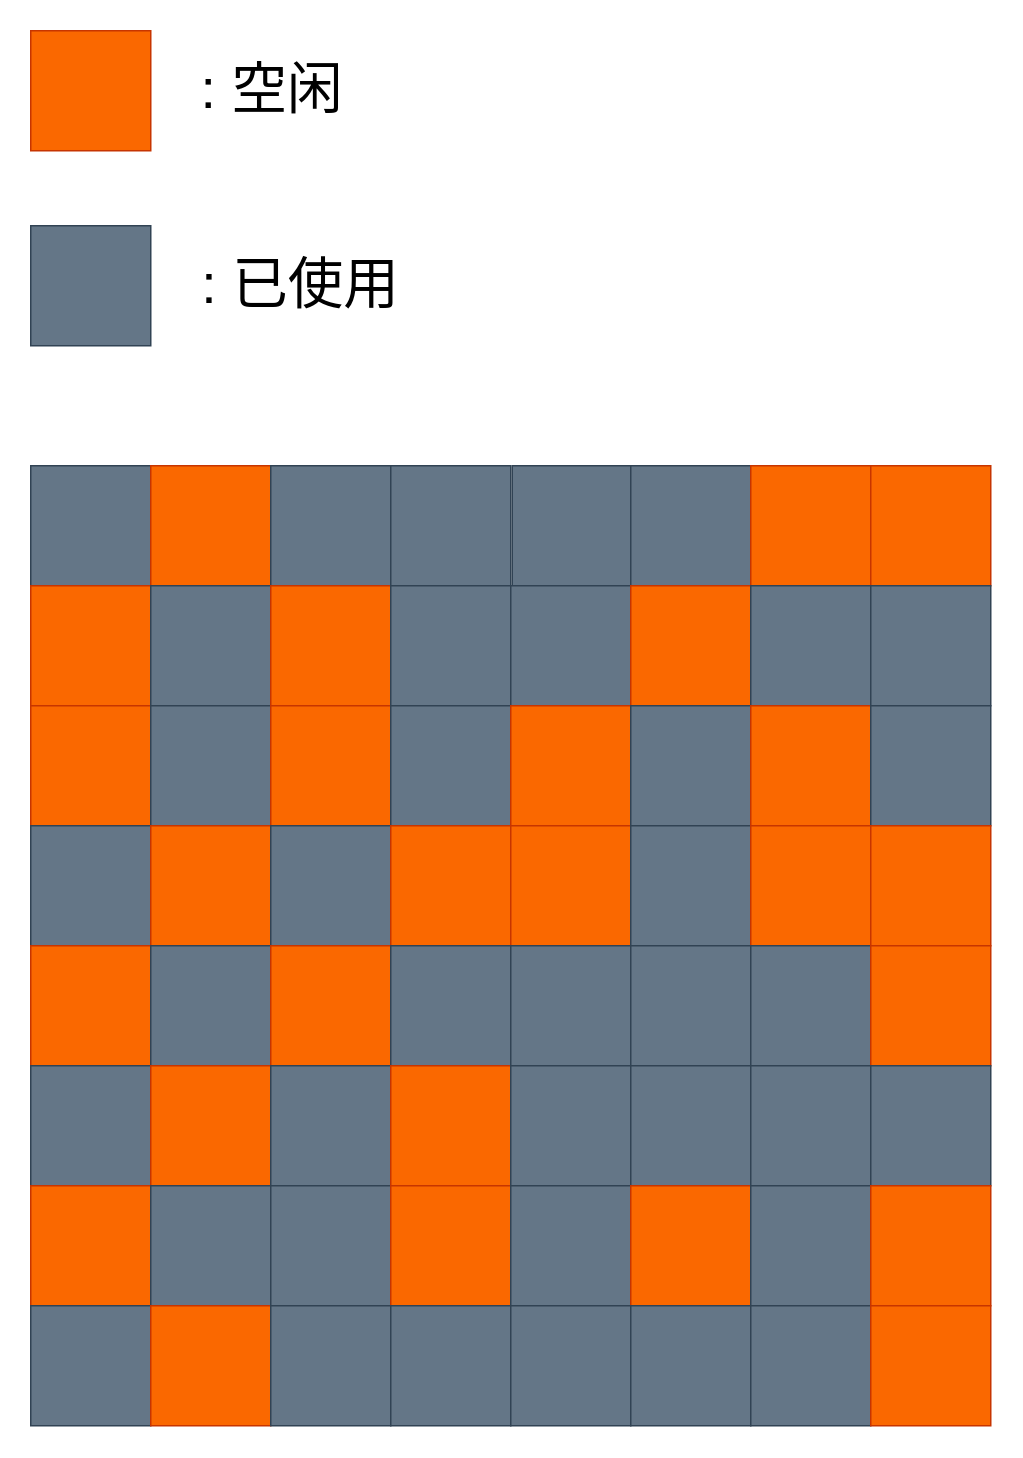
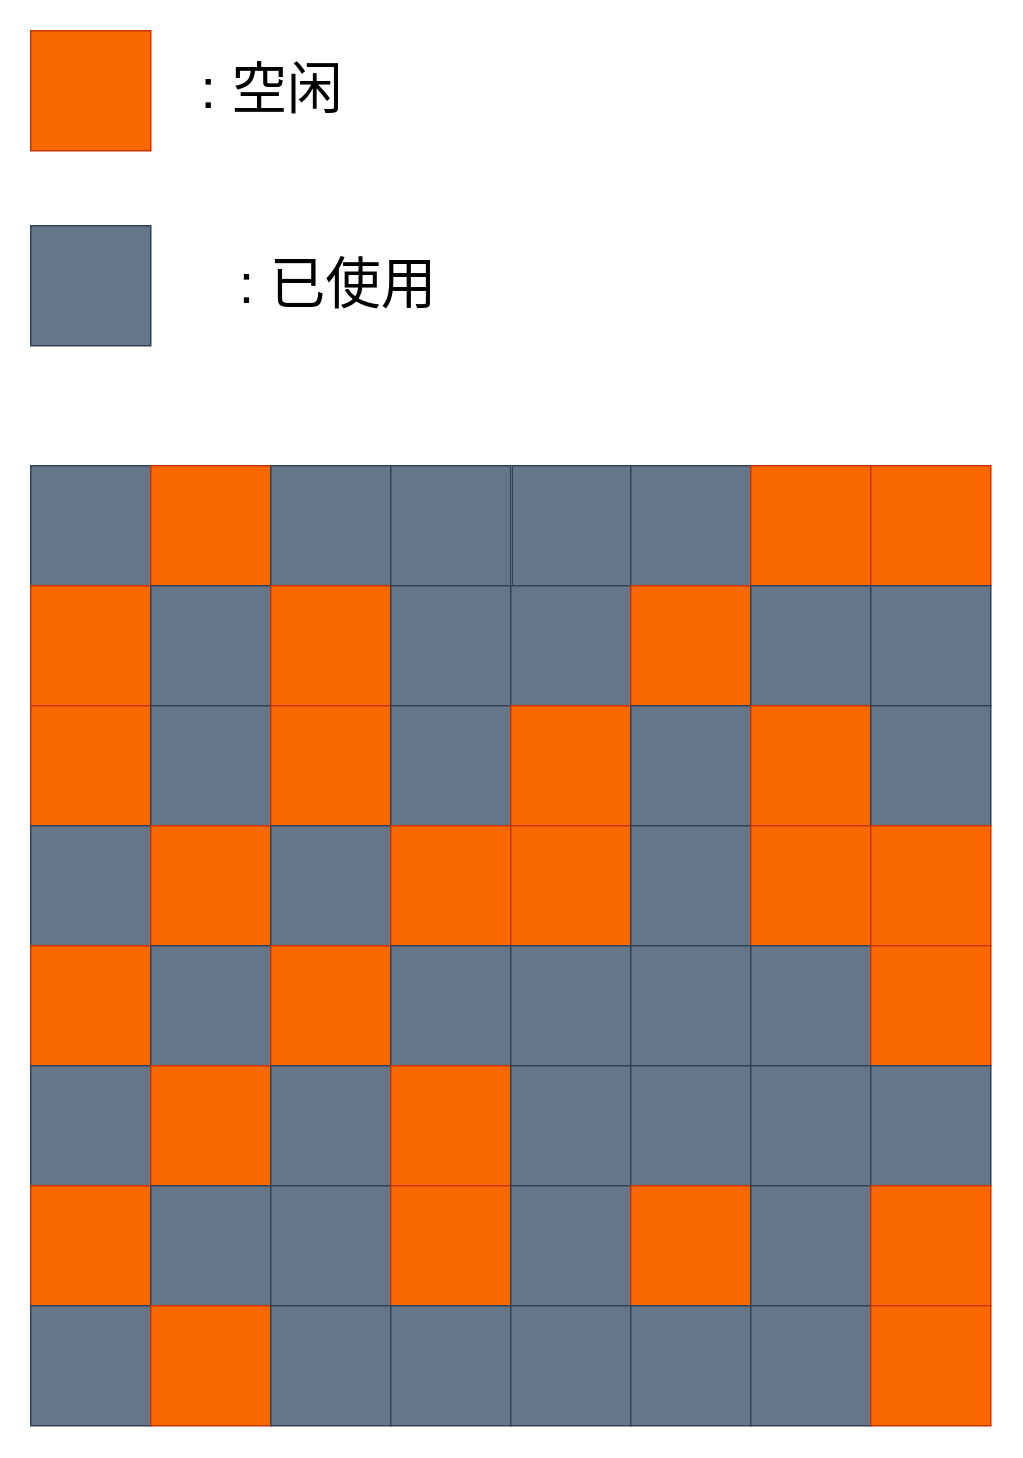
(301, 286) -> (338, 286)
